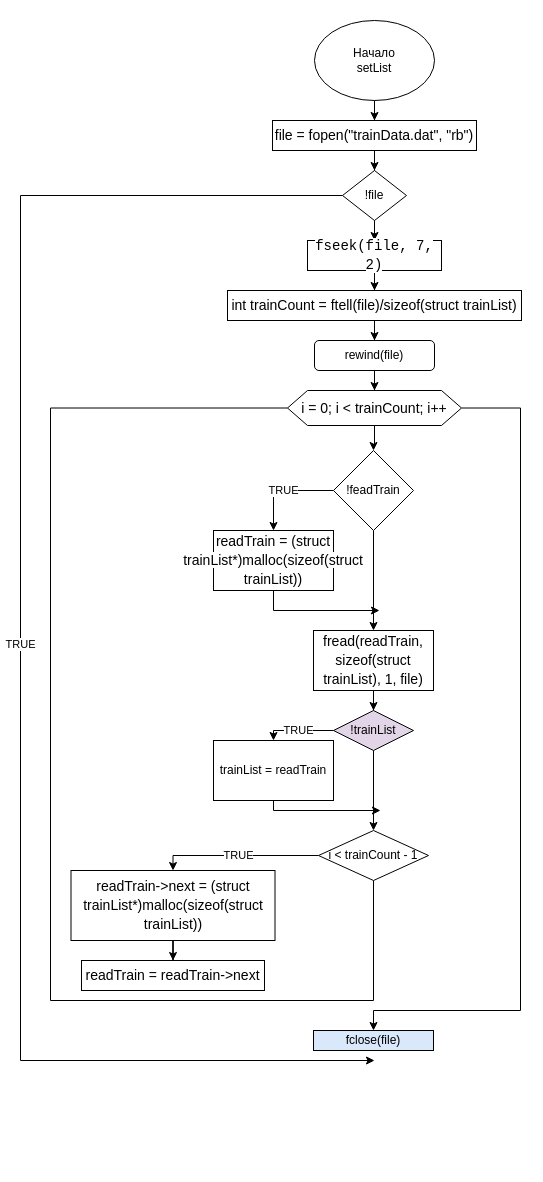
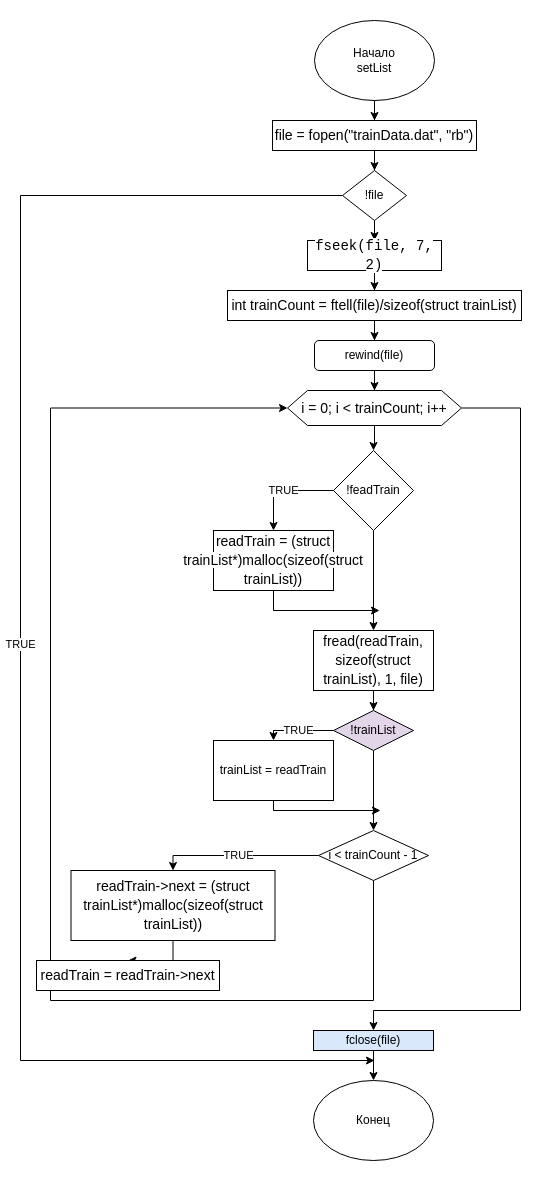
(281, 408) -> (279, 408)
(173, 976) -> (128, 976)
none -> (374, 1070)
none -> (374, 1121)
